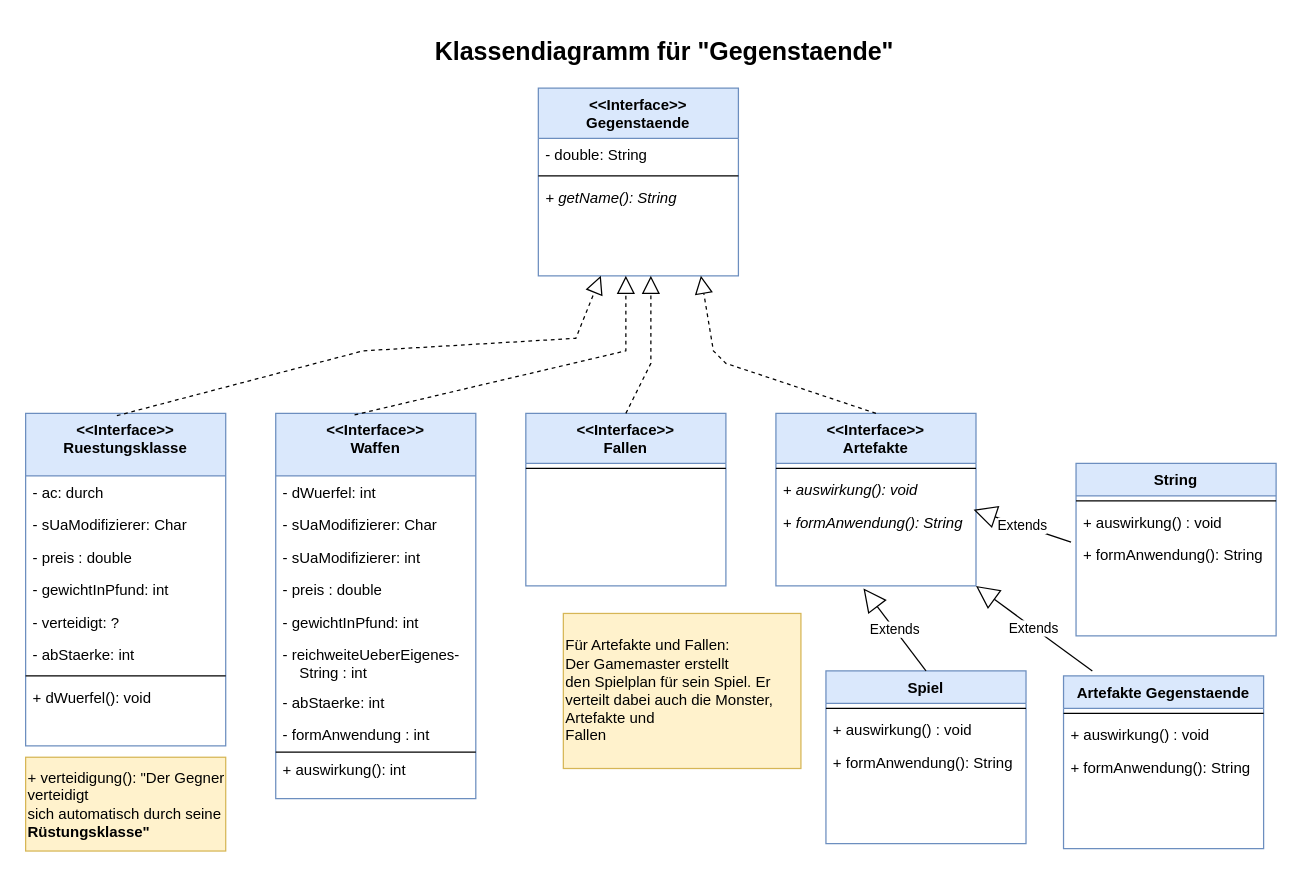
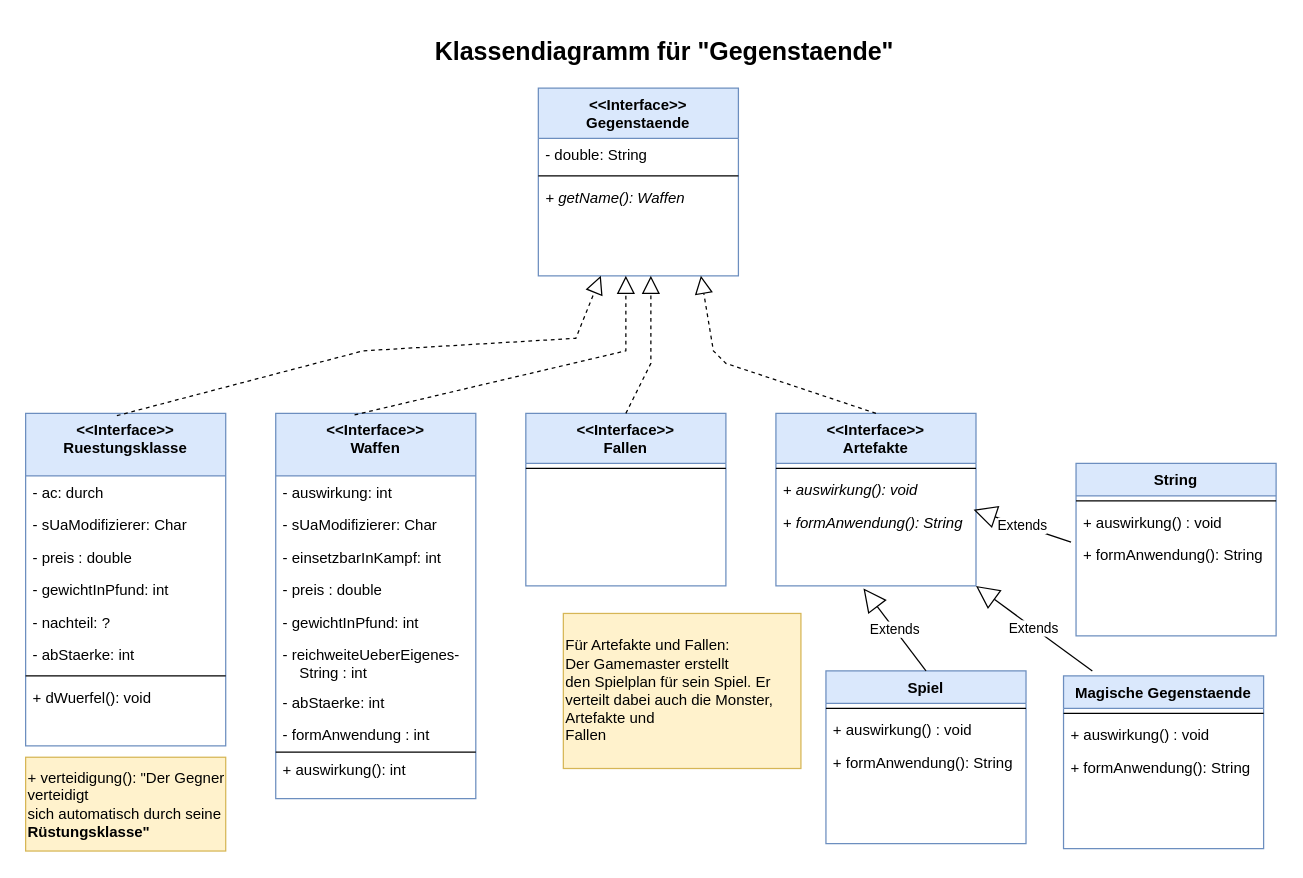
(617, 198) -> (619, 198)
(336, 493) -> (344, 493)
(361, 558) -> (374, 558)
(86, 623) -> (77, 623)
(1163, 693) -> (1163, 693)
